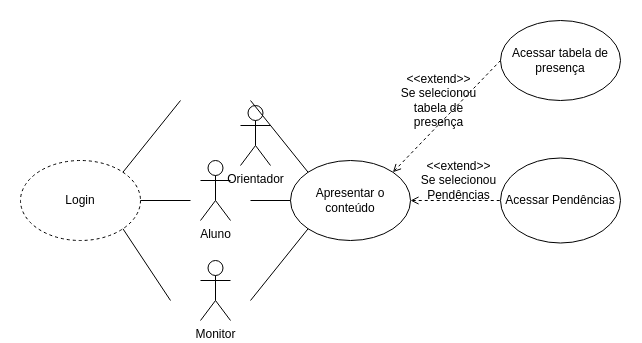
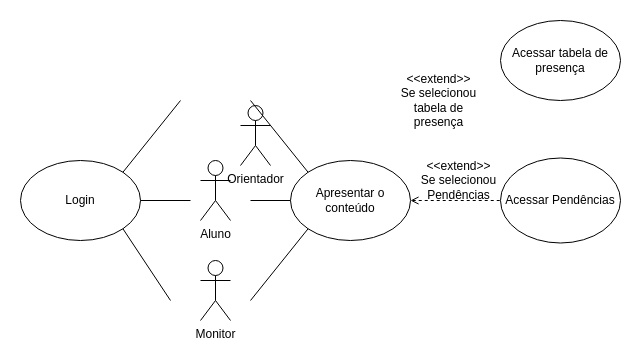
(447, 116) -> none
(81, 201) -> (81, 201)
